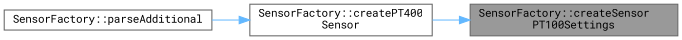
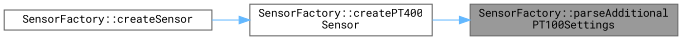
(108, 20) -> (108, 20)
(574, 20) -> (574, 20)
